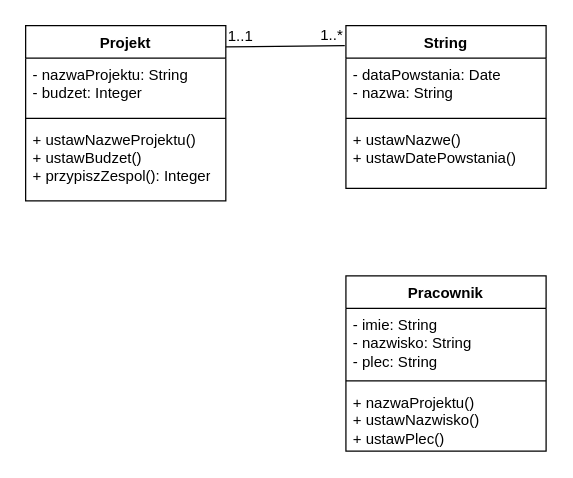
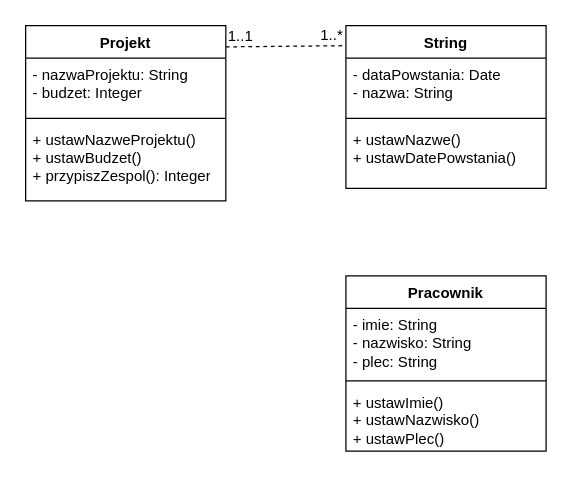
(286, 46) -> (286, 46)
(423, 421) -> (421, 421)
